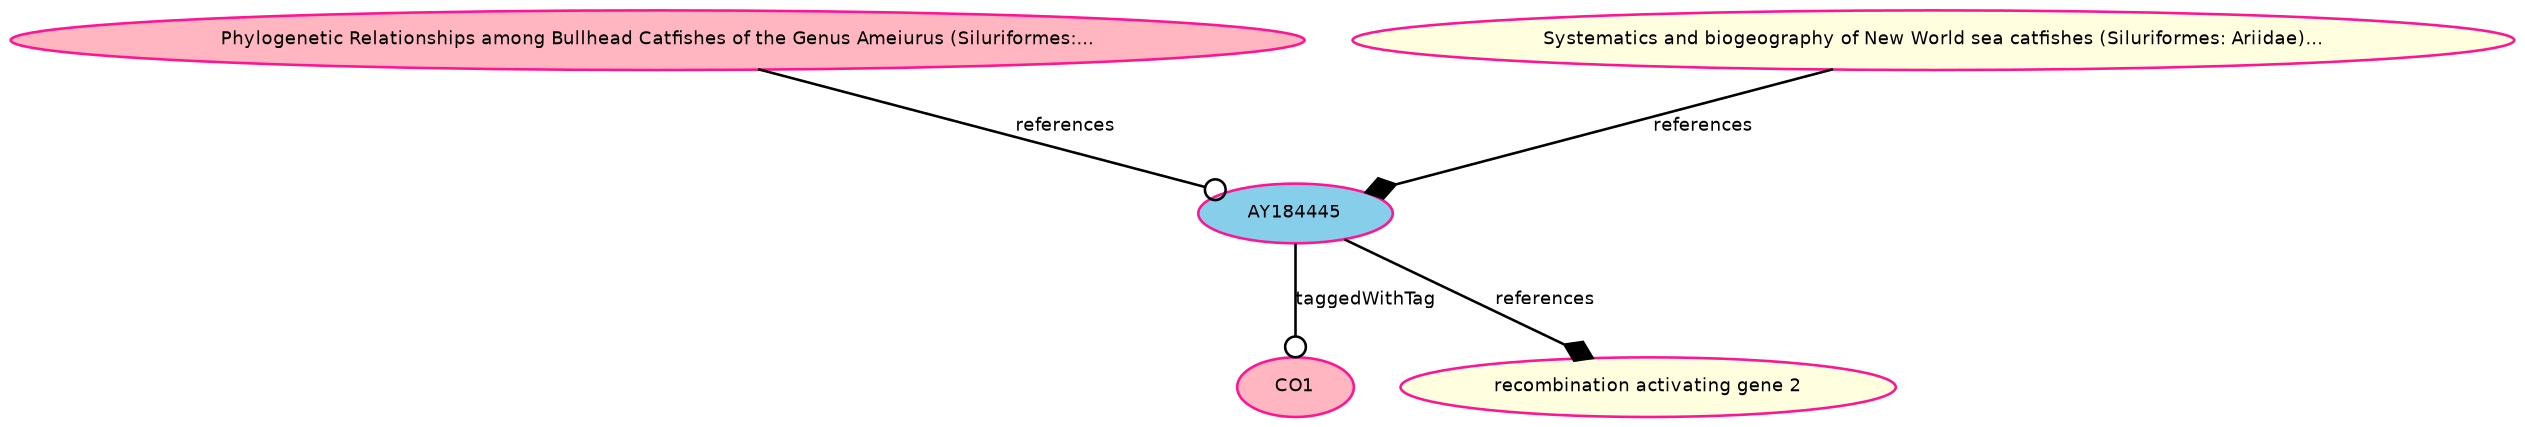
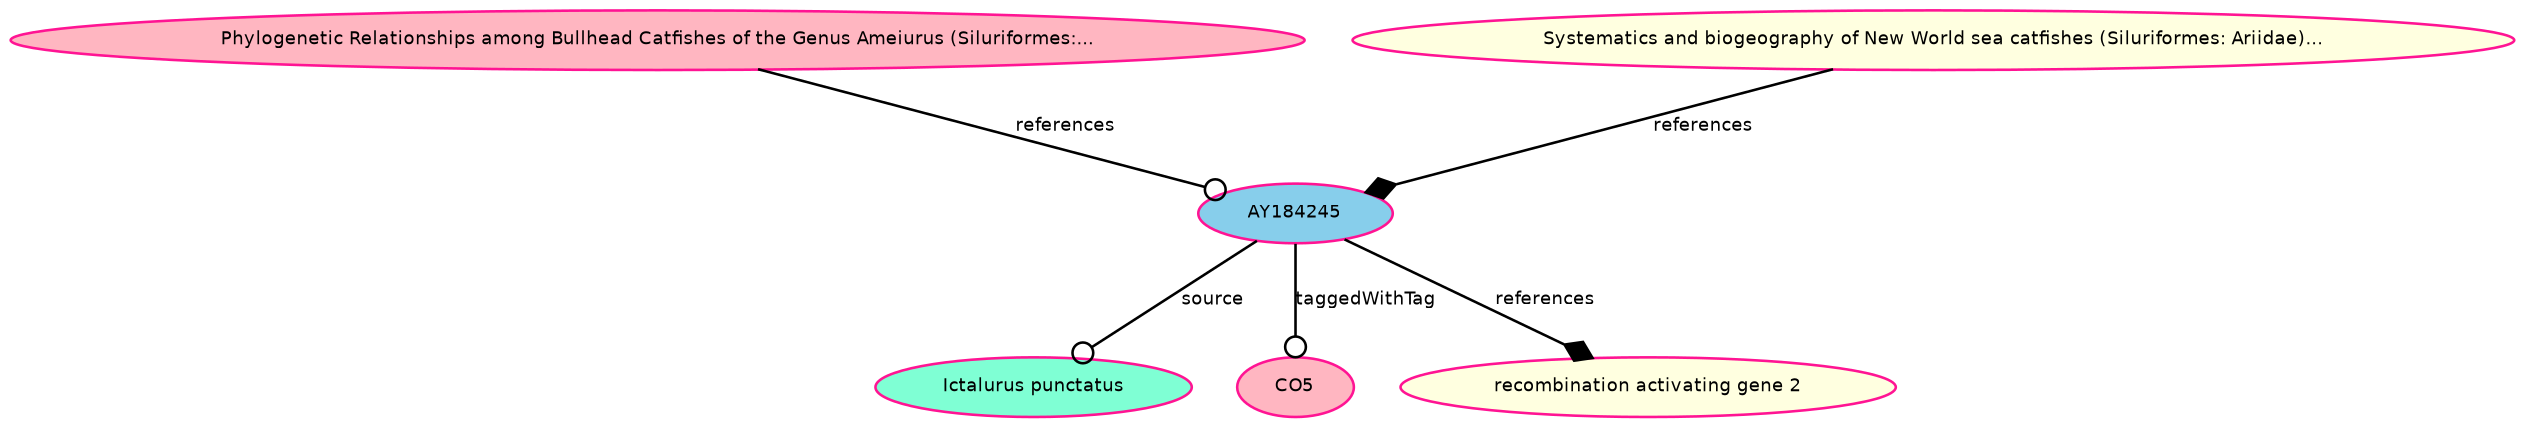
(1296, 213) -> (1296, 213)
none -> (1034, 387)
(1296, 387) -> (1296, 387)
